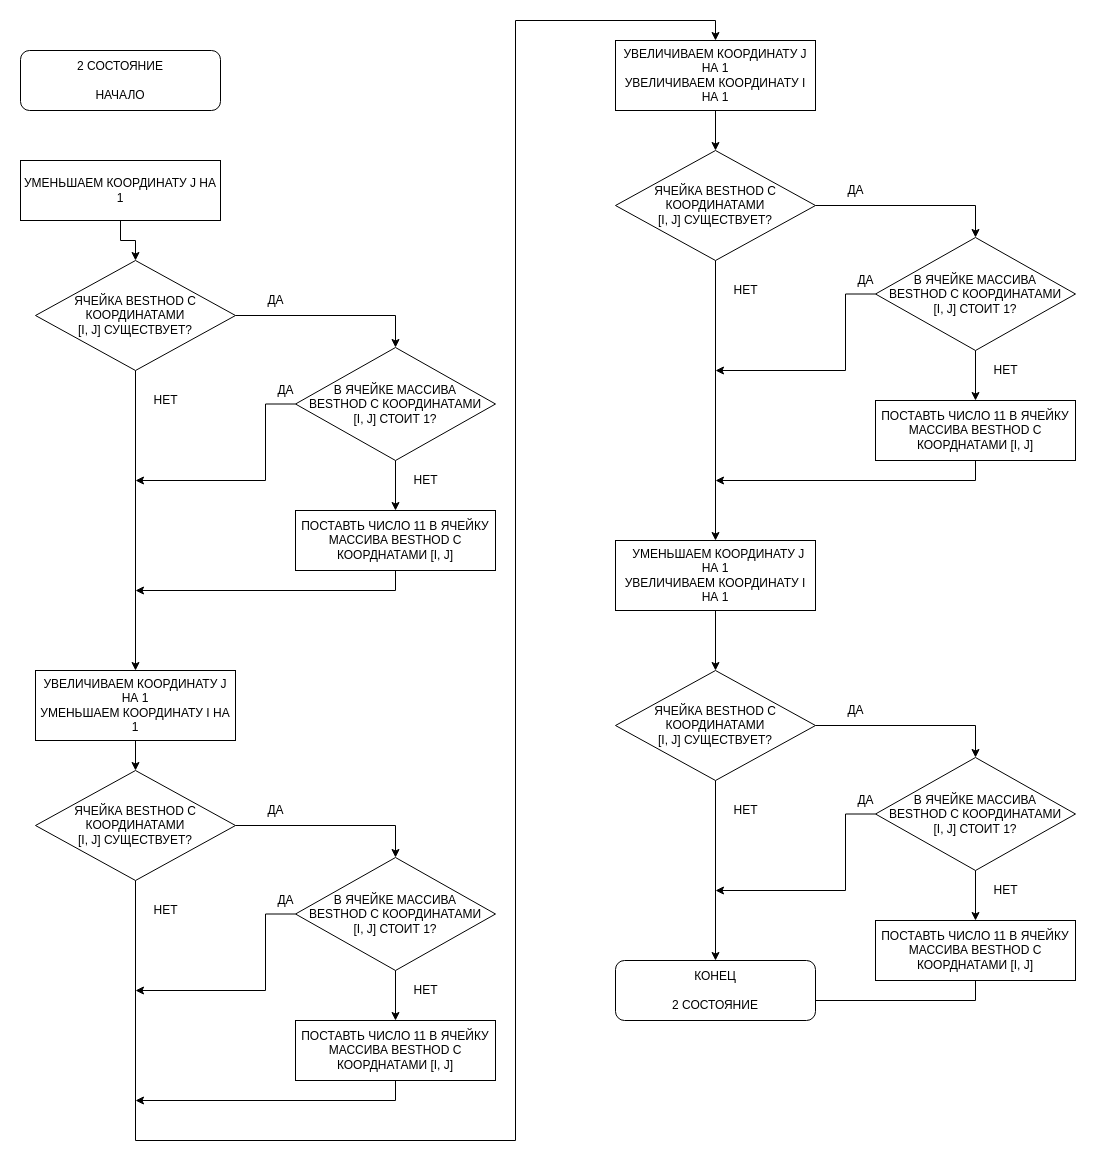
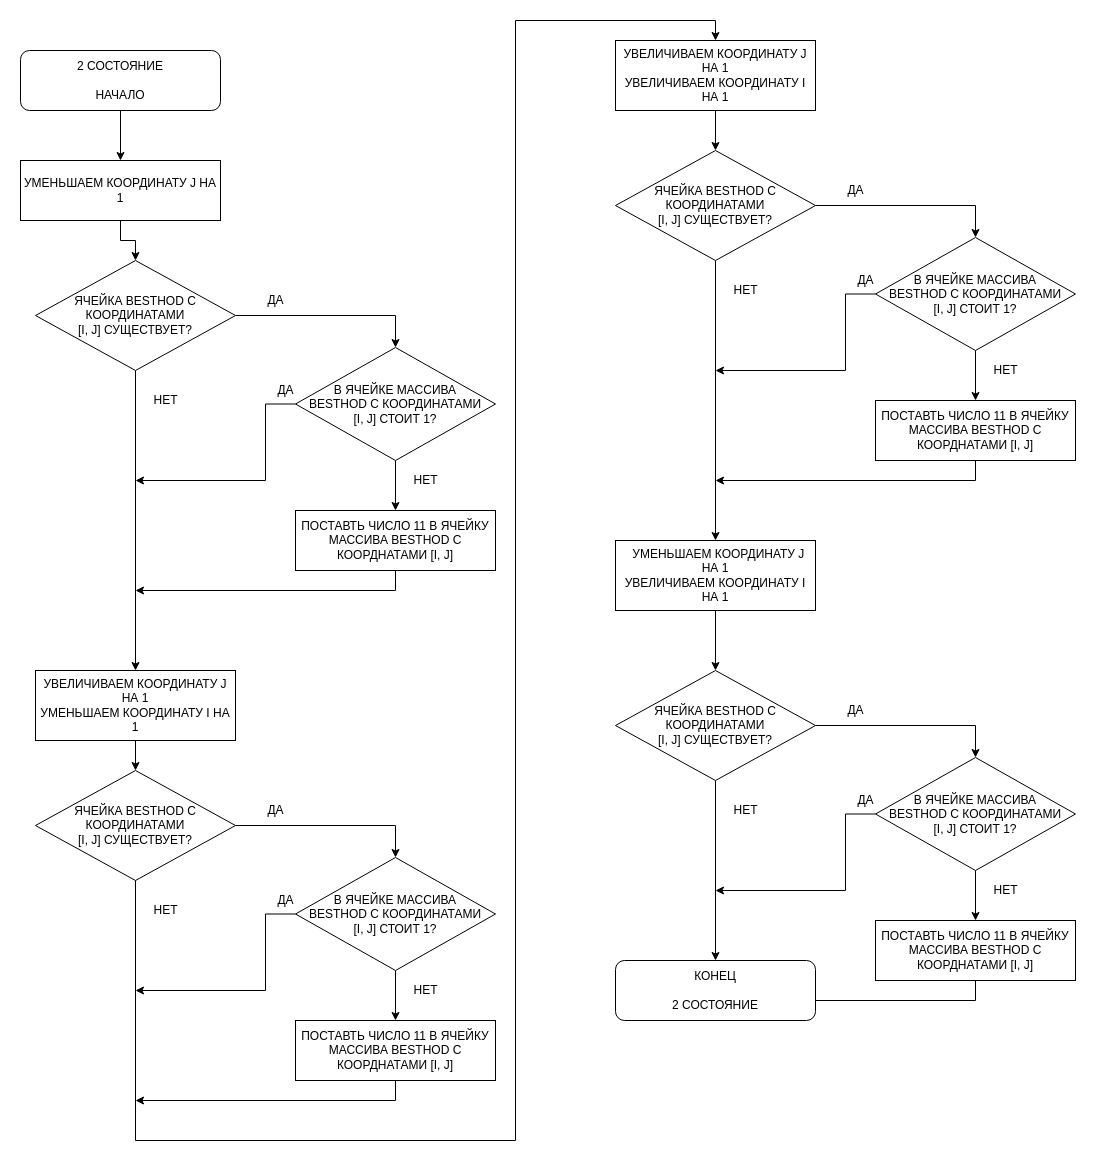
none -> (121, 132)
